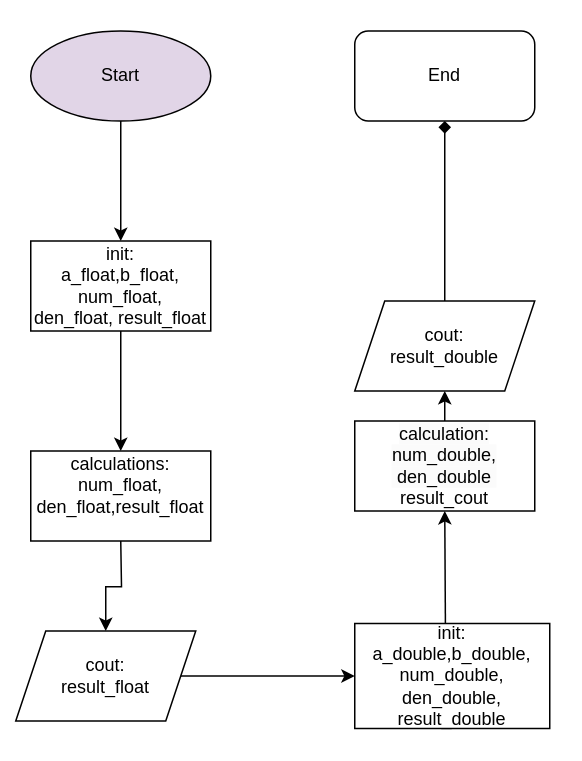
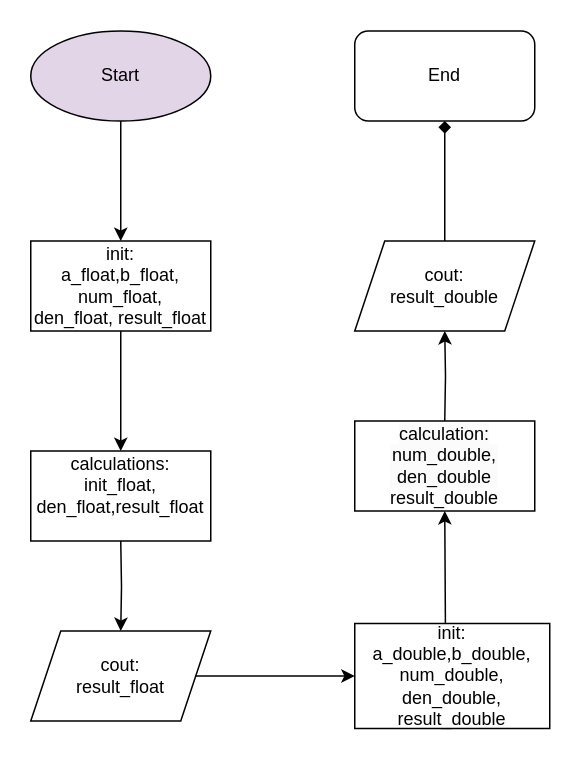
(445, 346) -> (445, 286)
(445, 466) -> (445, 466)
(121, 496) -> (121, 496)
(106, 676) -> (121, 676)
